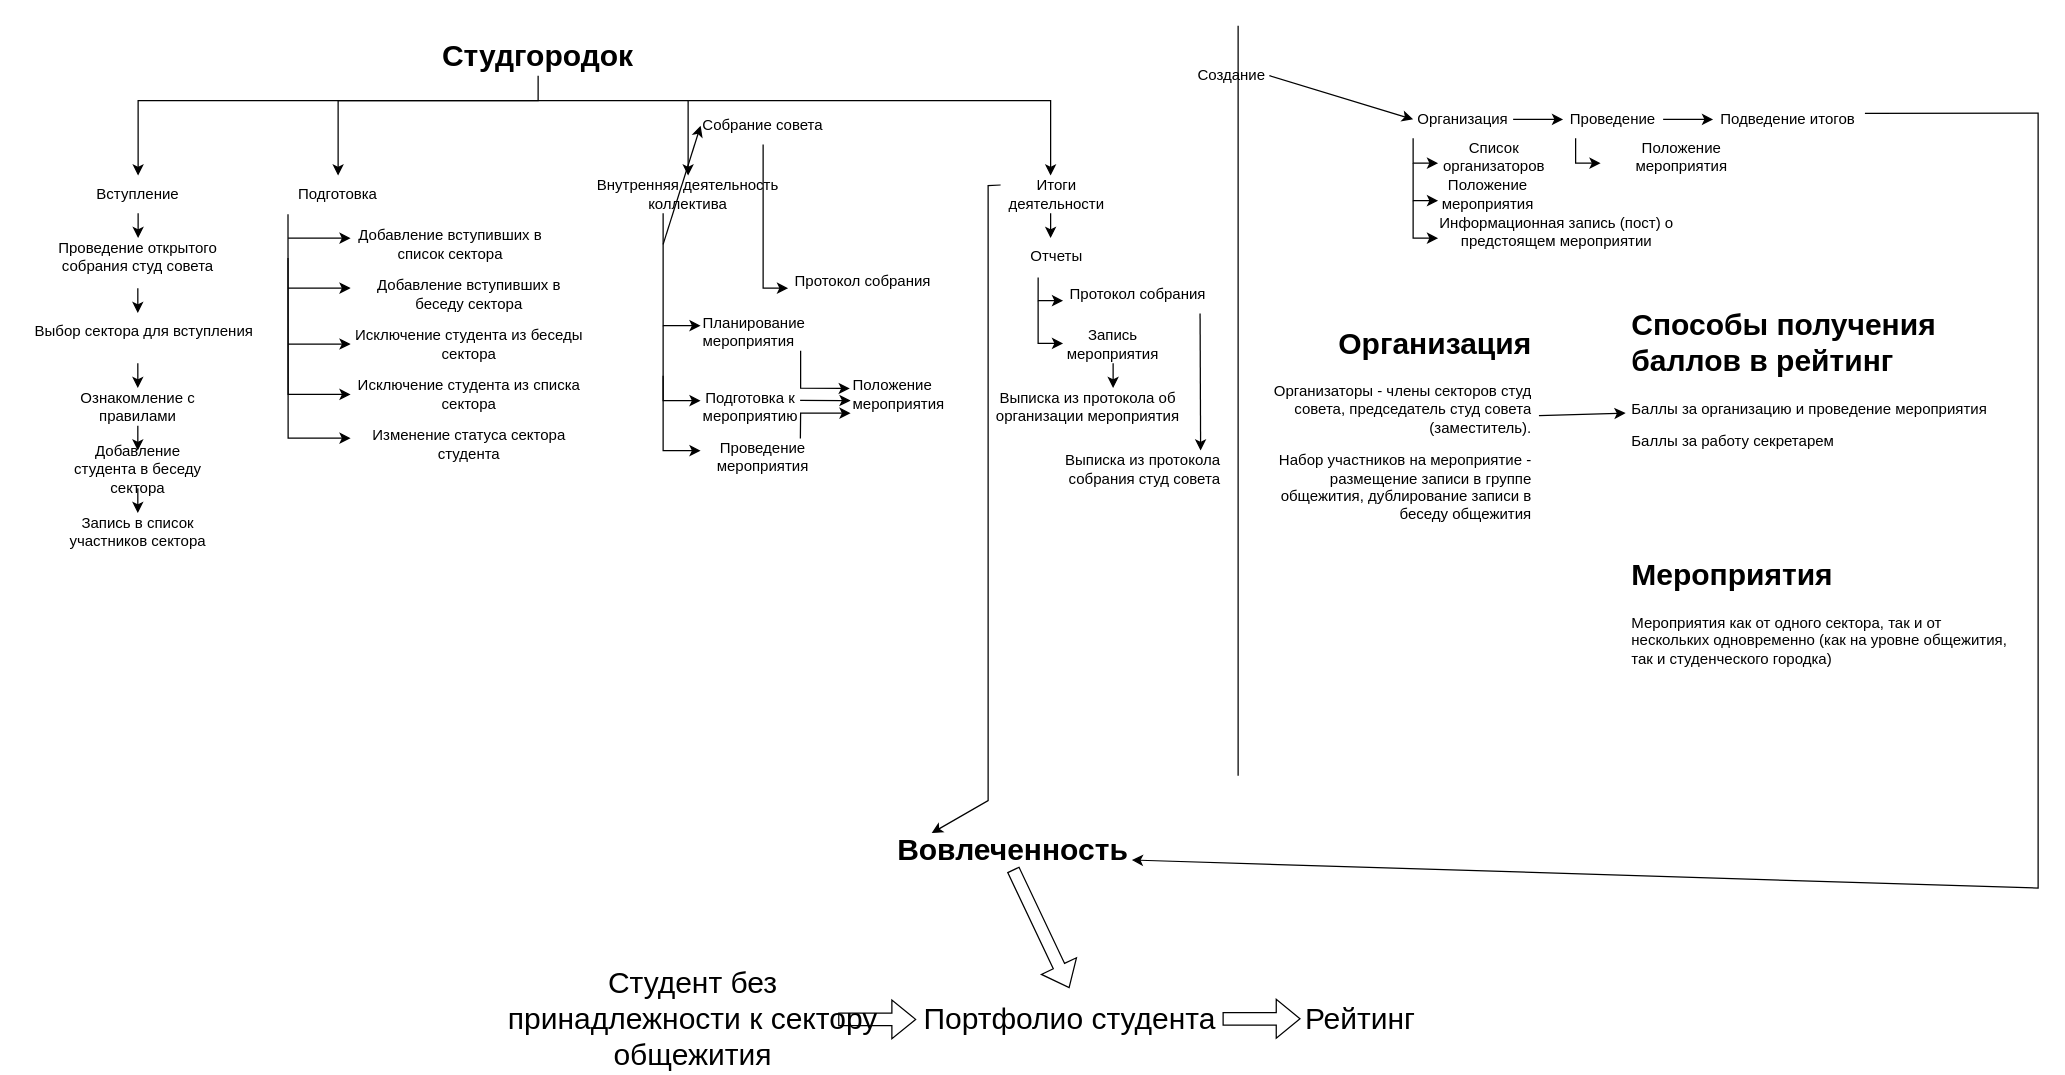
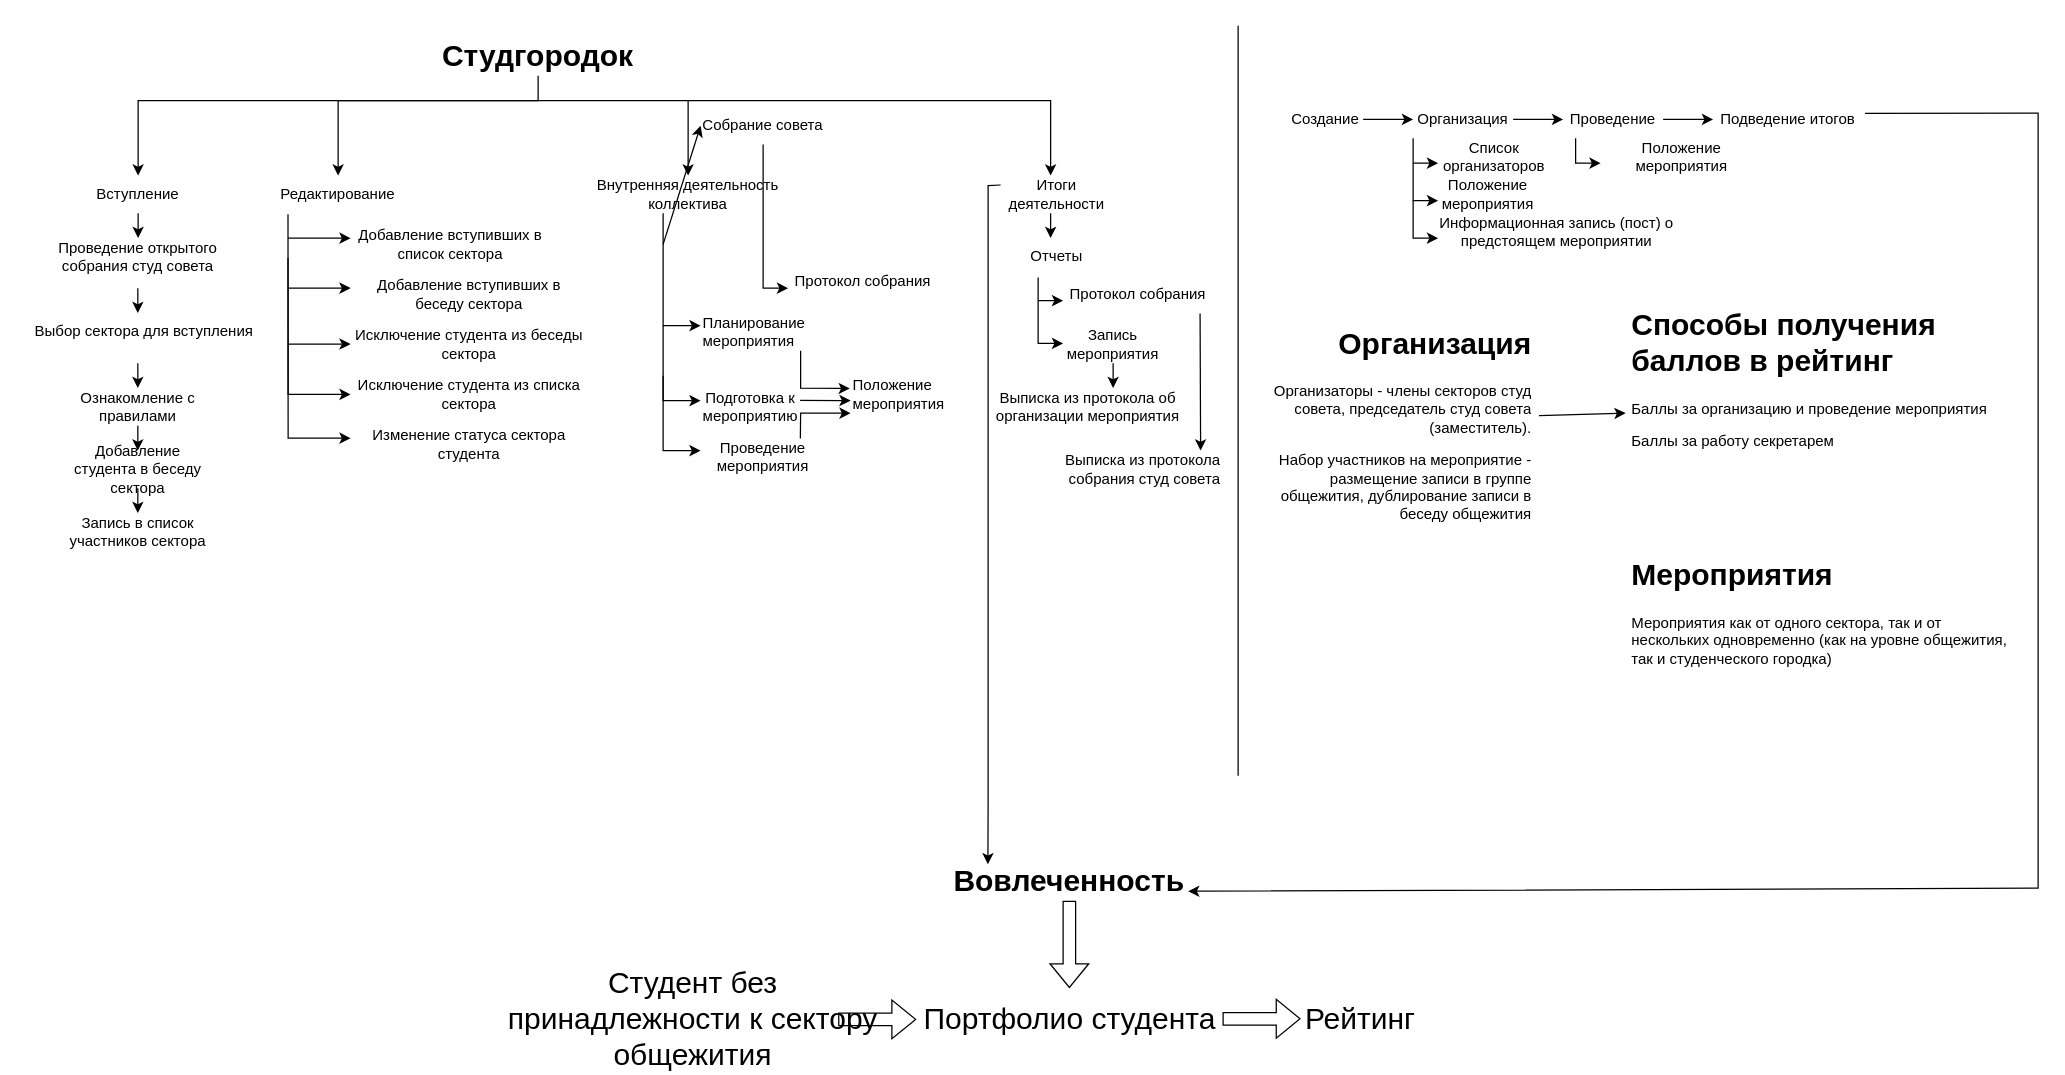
(1232, 76) -> (1326, 119)
(338, 194) -> (338, 194)
(1013, 851) -> (1069, 882)
